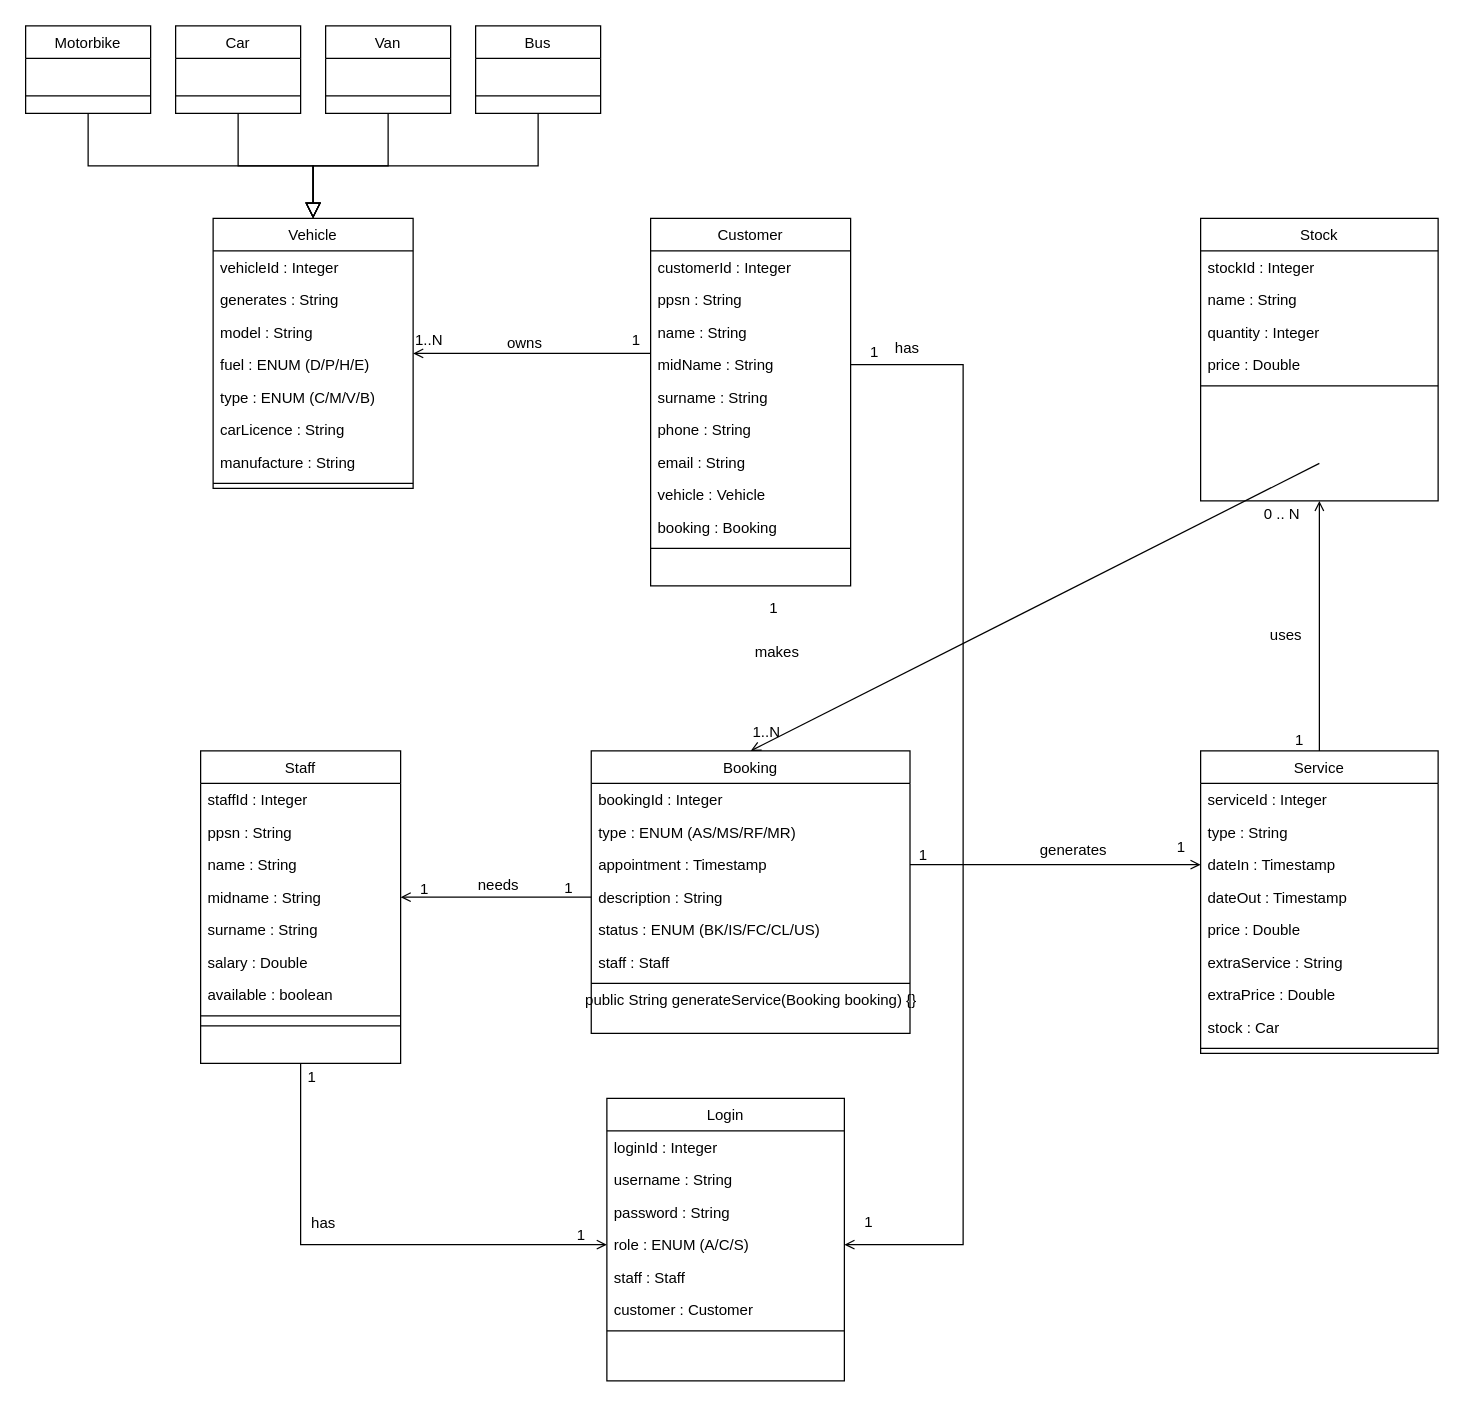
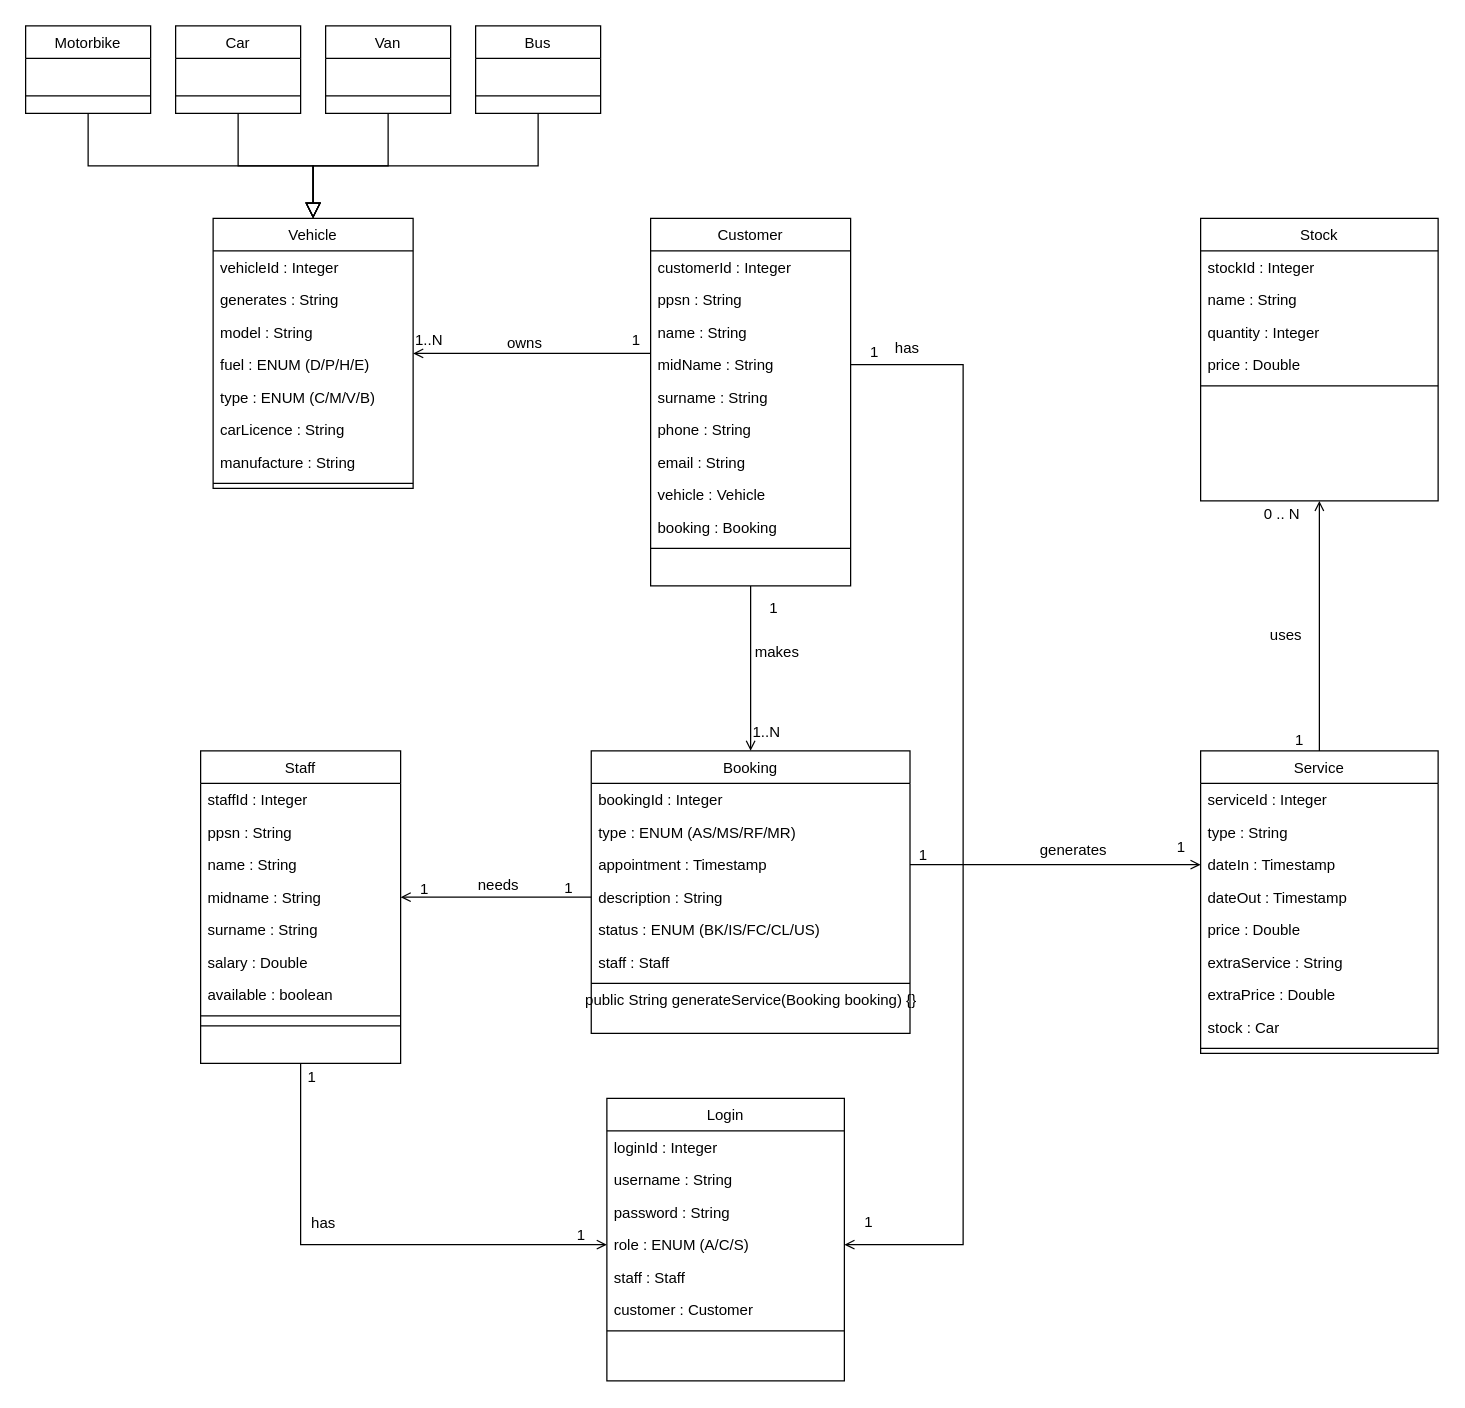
(997, 626) -> (751, 668)
